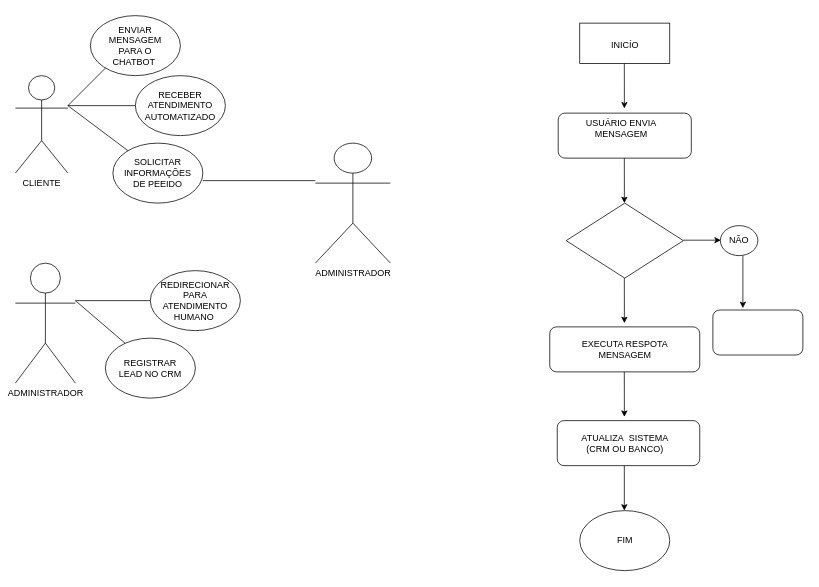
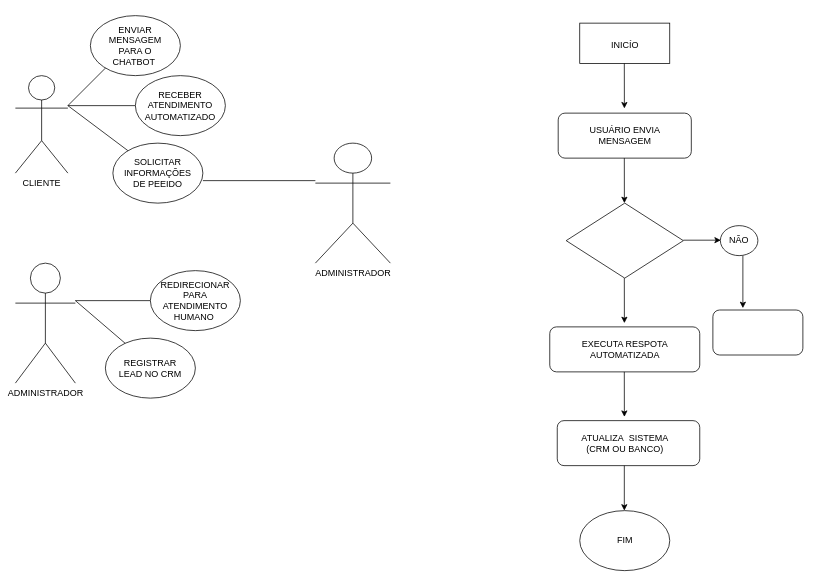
(621, 128) -> (625, 135)
(625, 349) -> (625, 349)
